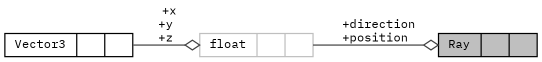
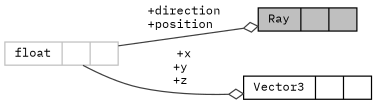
(159, 45) -> (154, 90)
